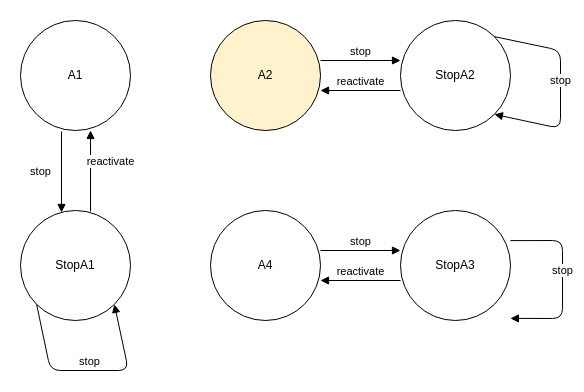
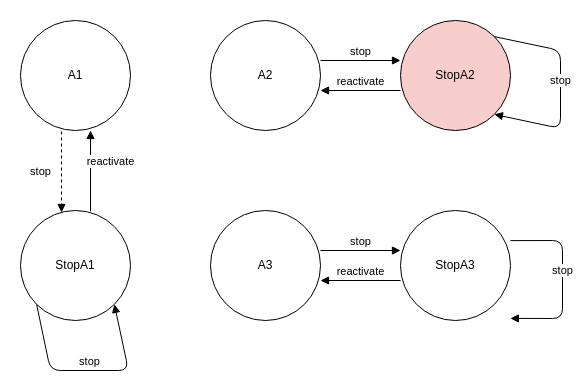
(266, 76) -> (266, 76)
(456, 76) -> (456, 76)
(62, 168) -> (62, 168)
(266, 266) -> (266, 266)
